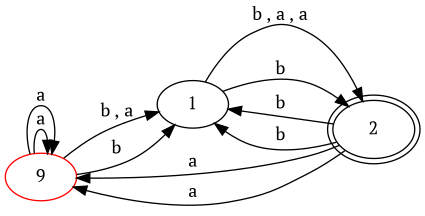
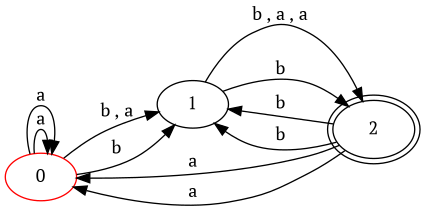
(41, 177) -> (41, 177)
